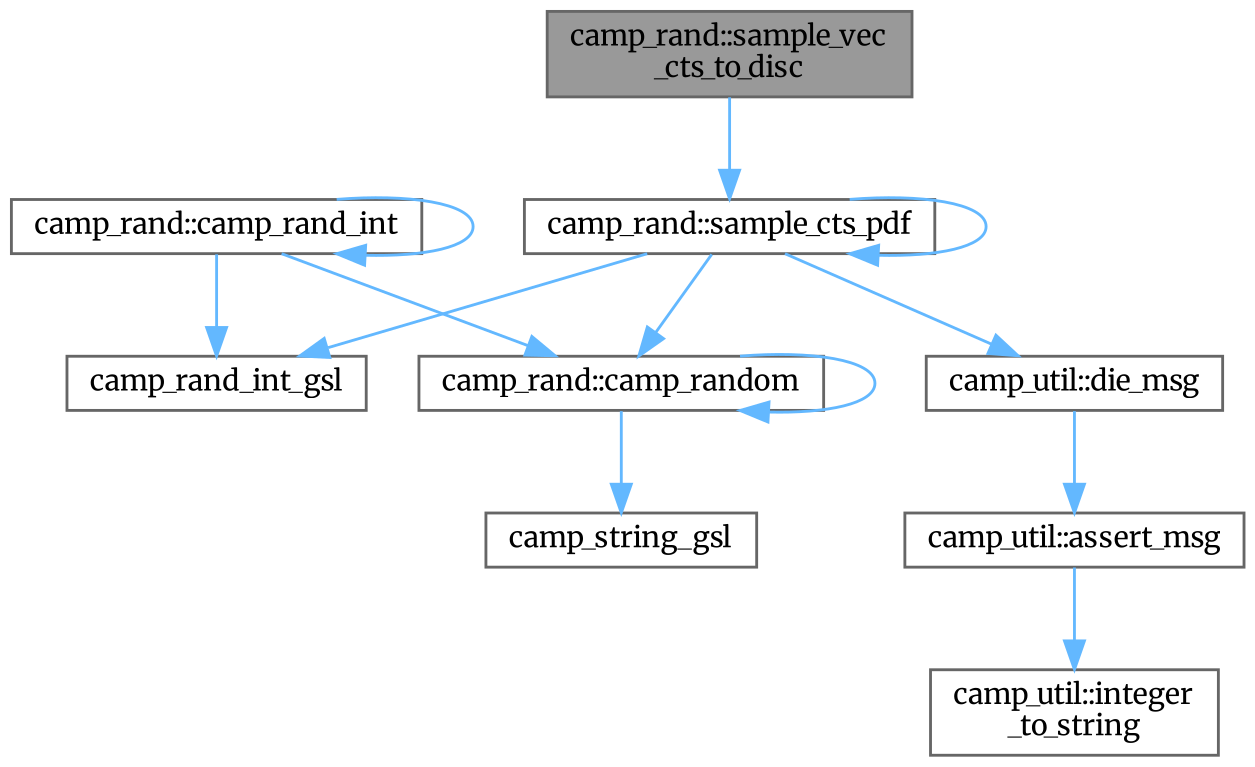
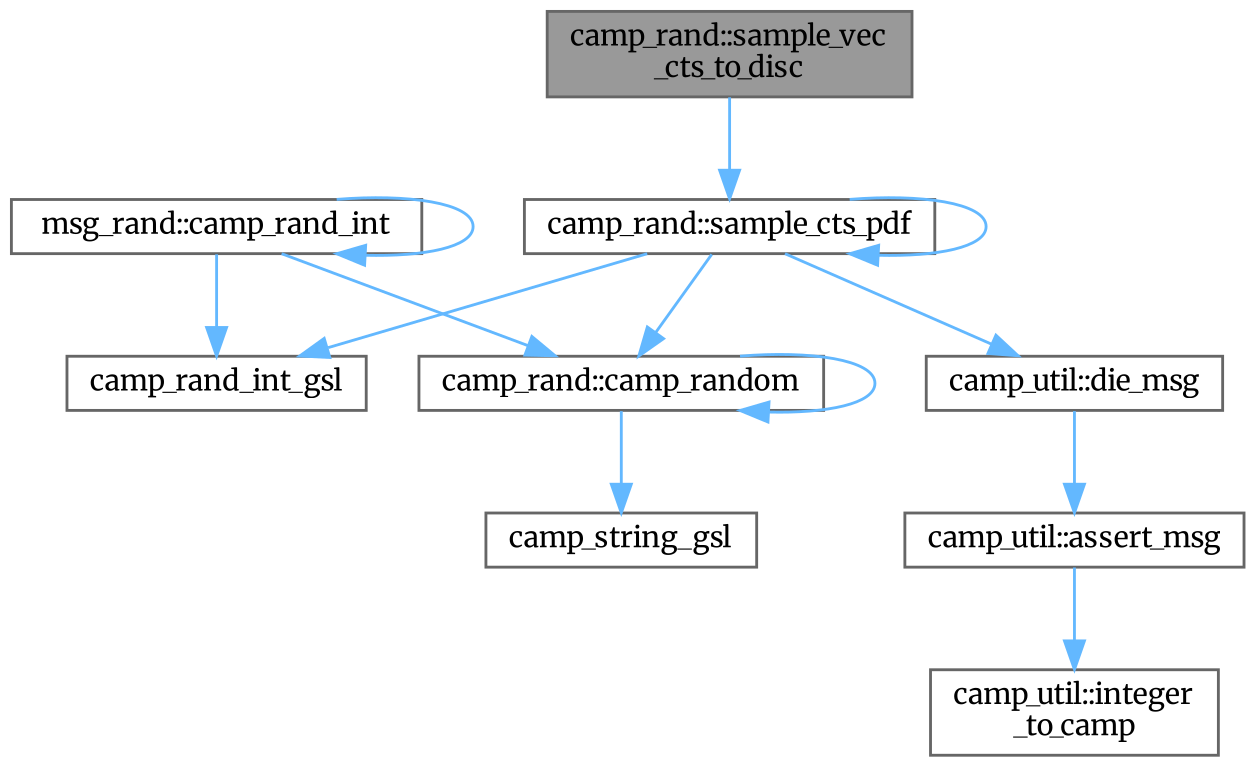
(217, 227) -> (217, 227)
(1074, 712) -> (1074, 712)
